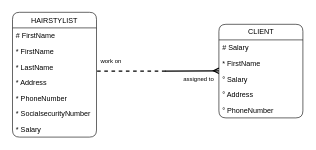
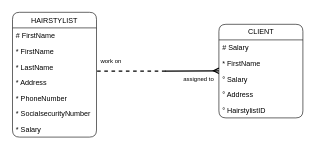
(247, 110) -> (248, 110)
